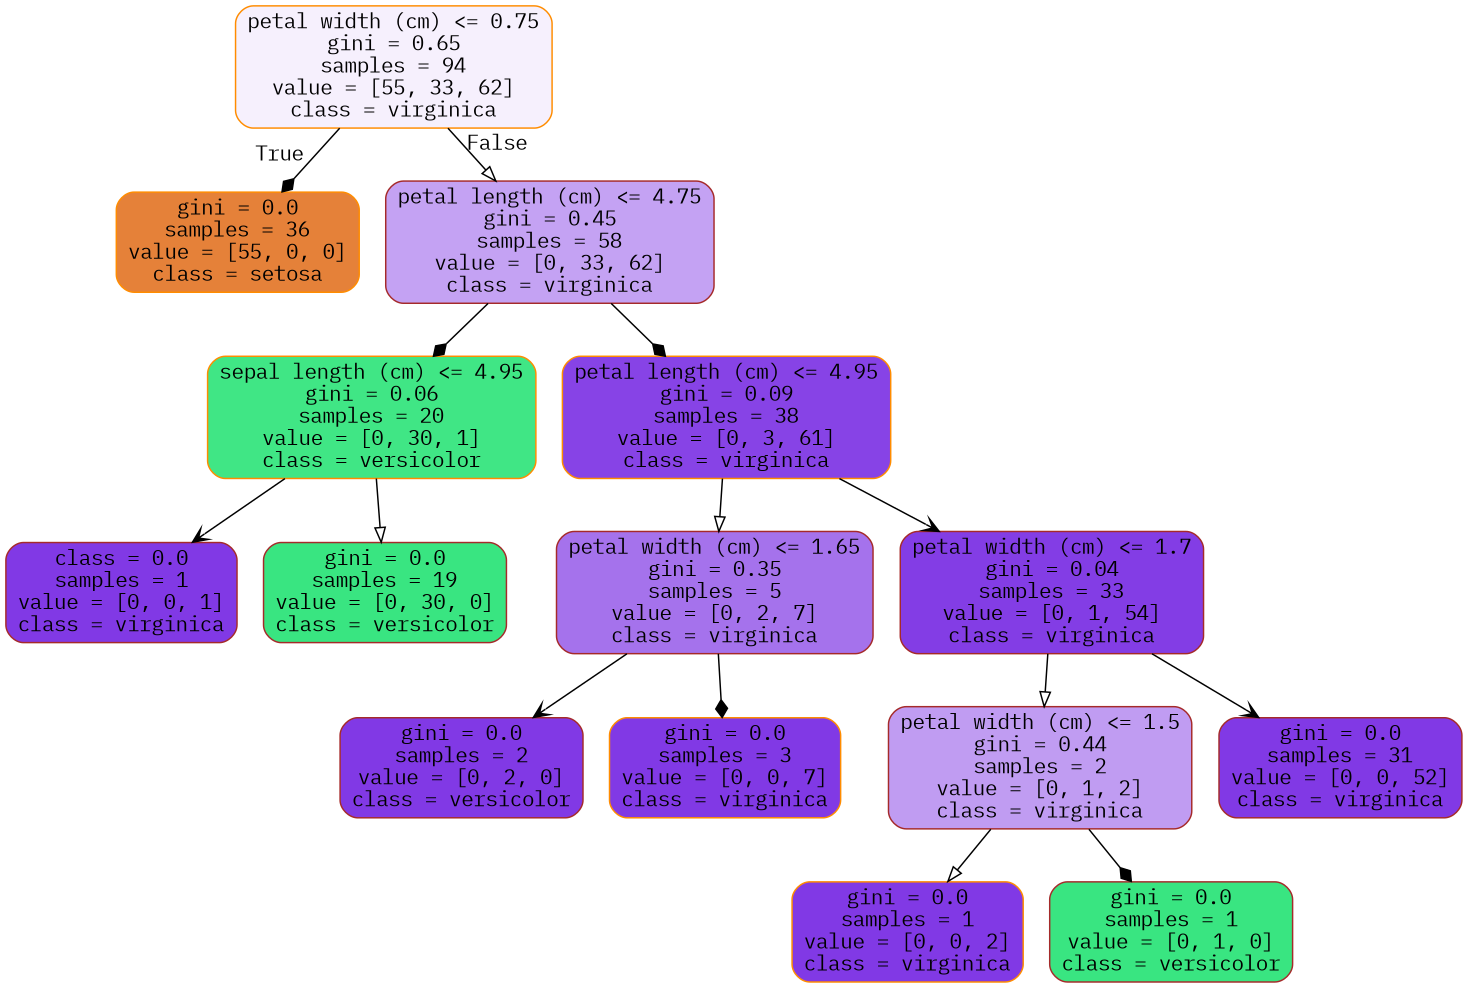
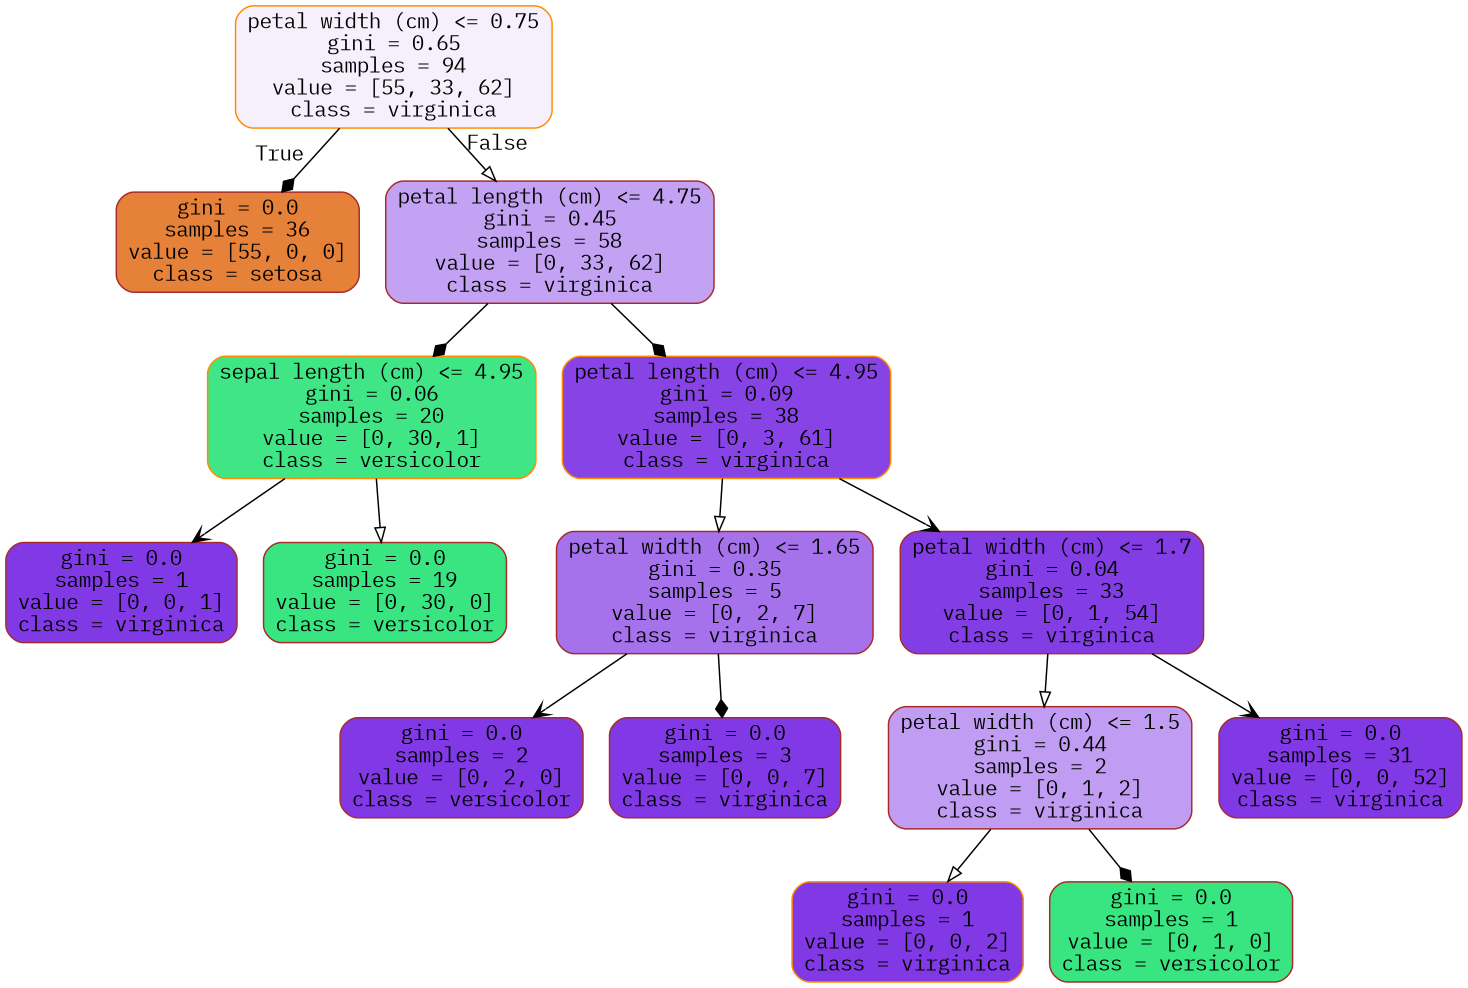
(238, 242) -> (238, 242)
(121, 593) -> (121, 593)
(725, 768) -> (725, 768)
